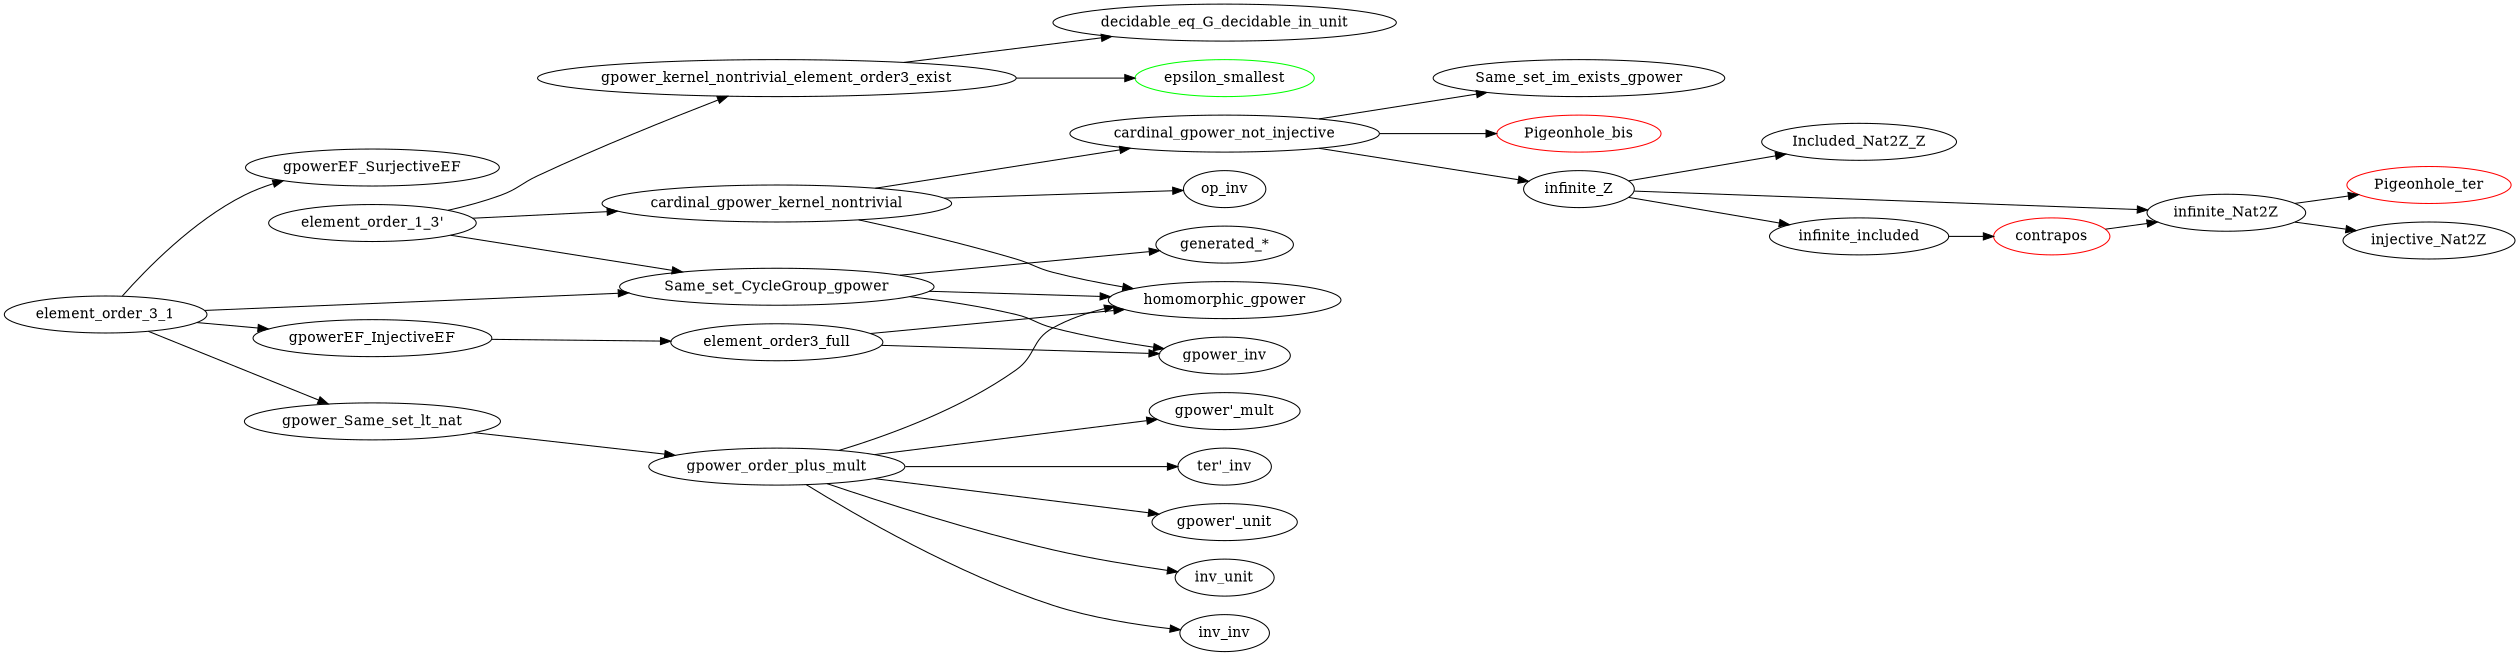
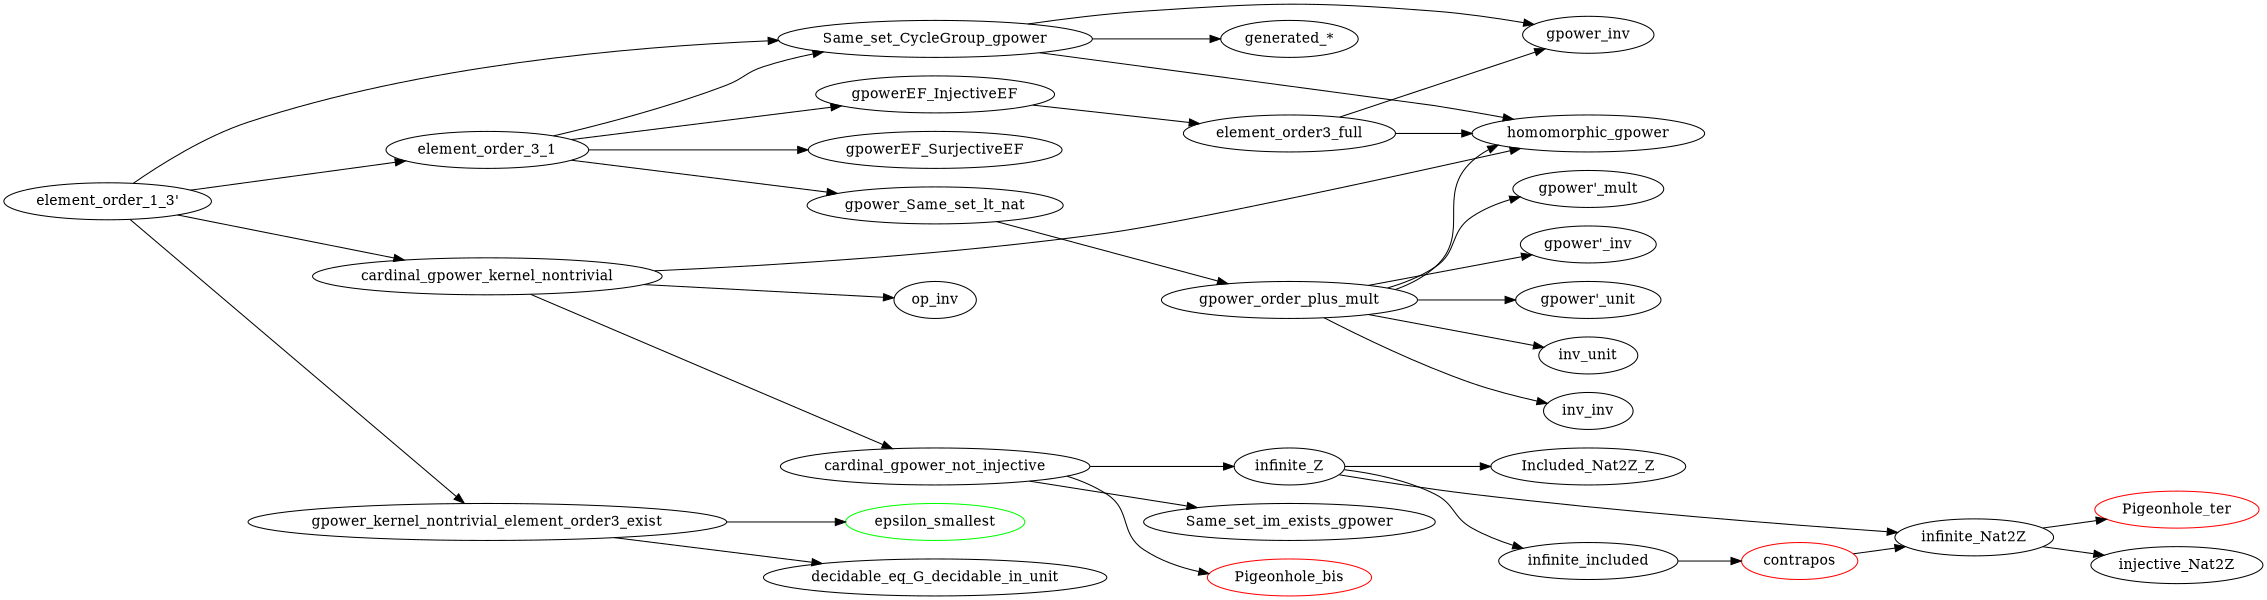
none -> (293, 176)
(1225, 467) -> (1588, 244)
